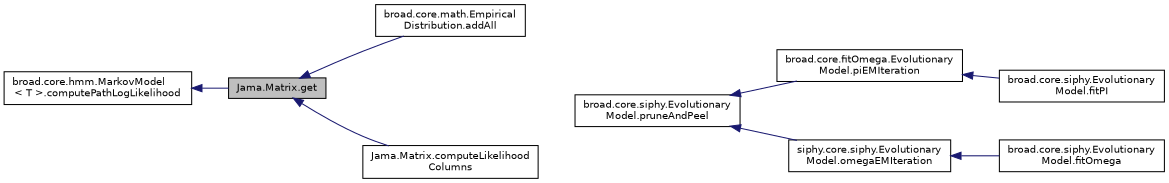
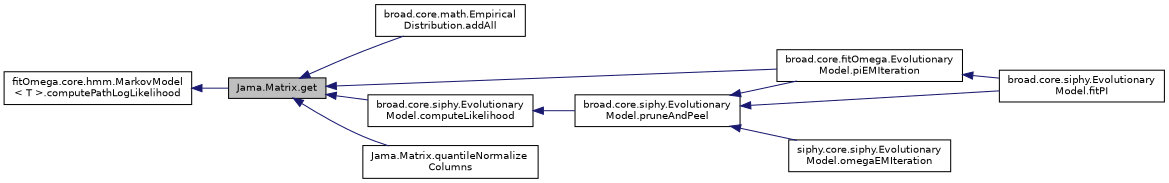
none -> (557, 78)
(98, 88) -> (98, 88)
none -> (875, 98)
none -> (450, 111)
(1082, 156) -> none
(450, 162) -> (450, 162)
